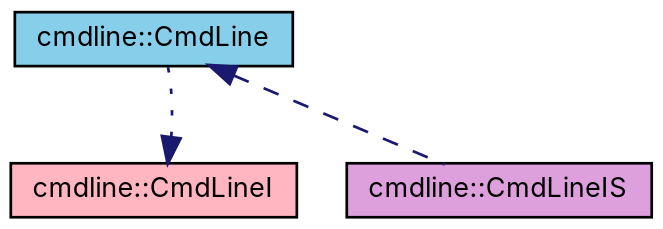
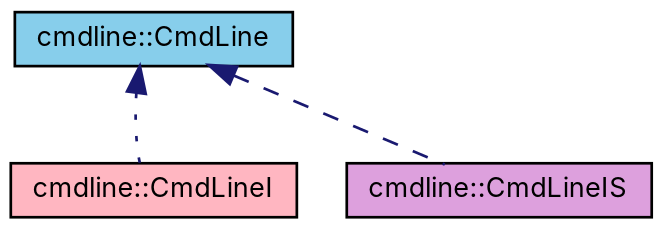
(172, 101) -> (136, 129)
